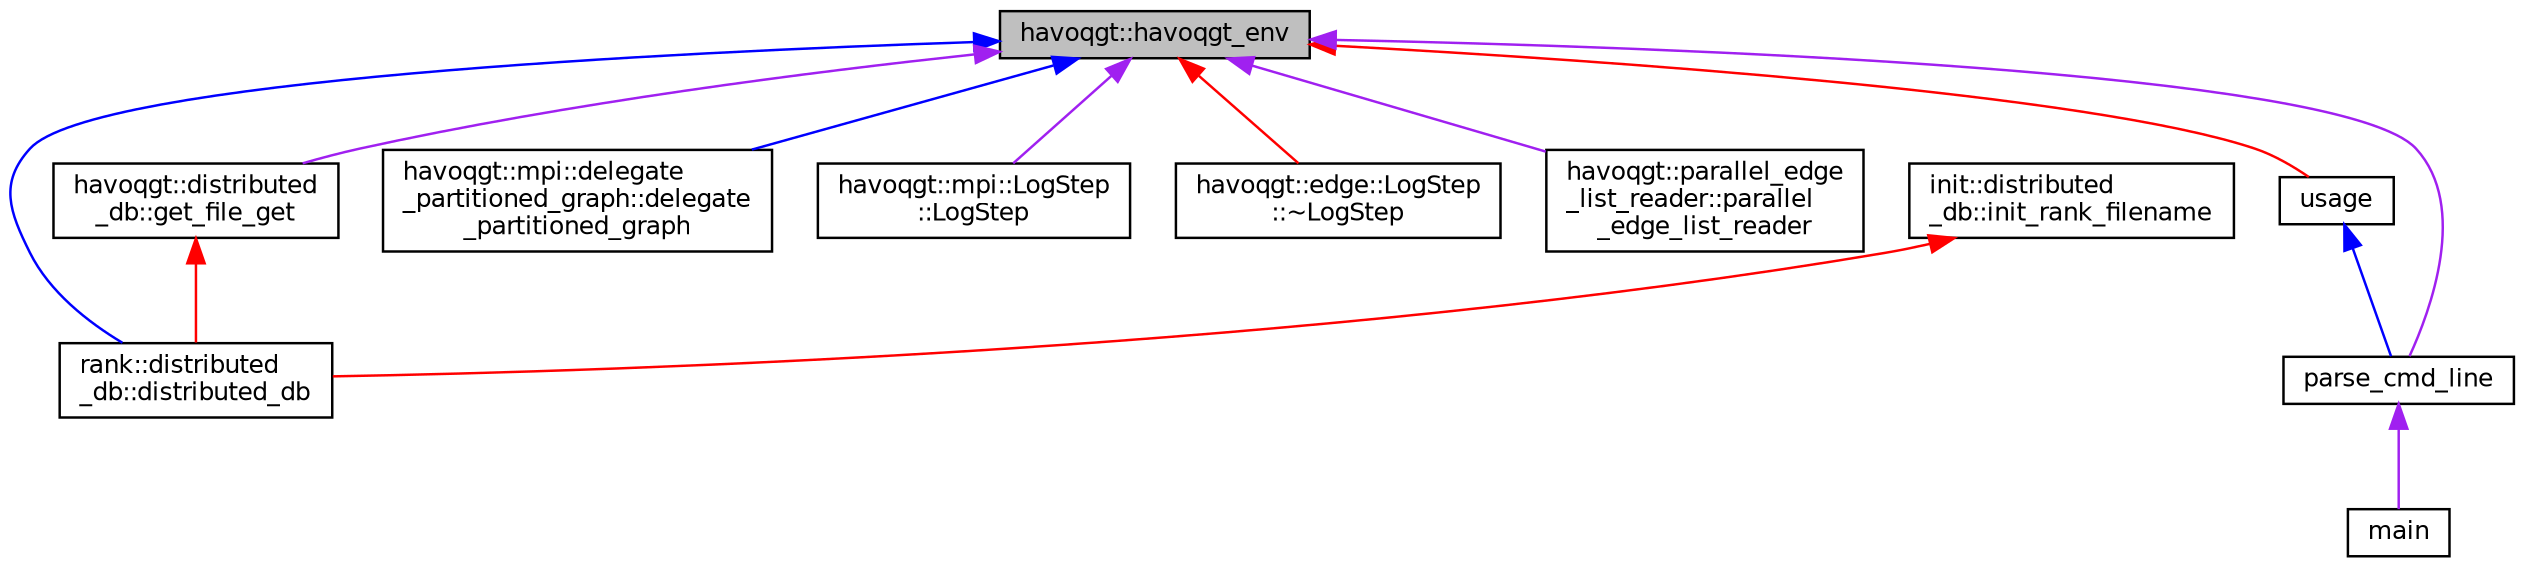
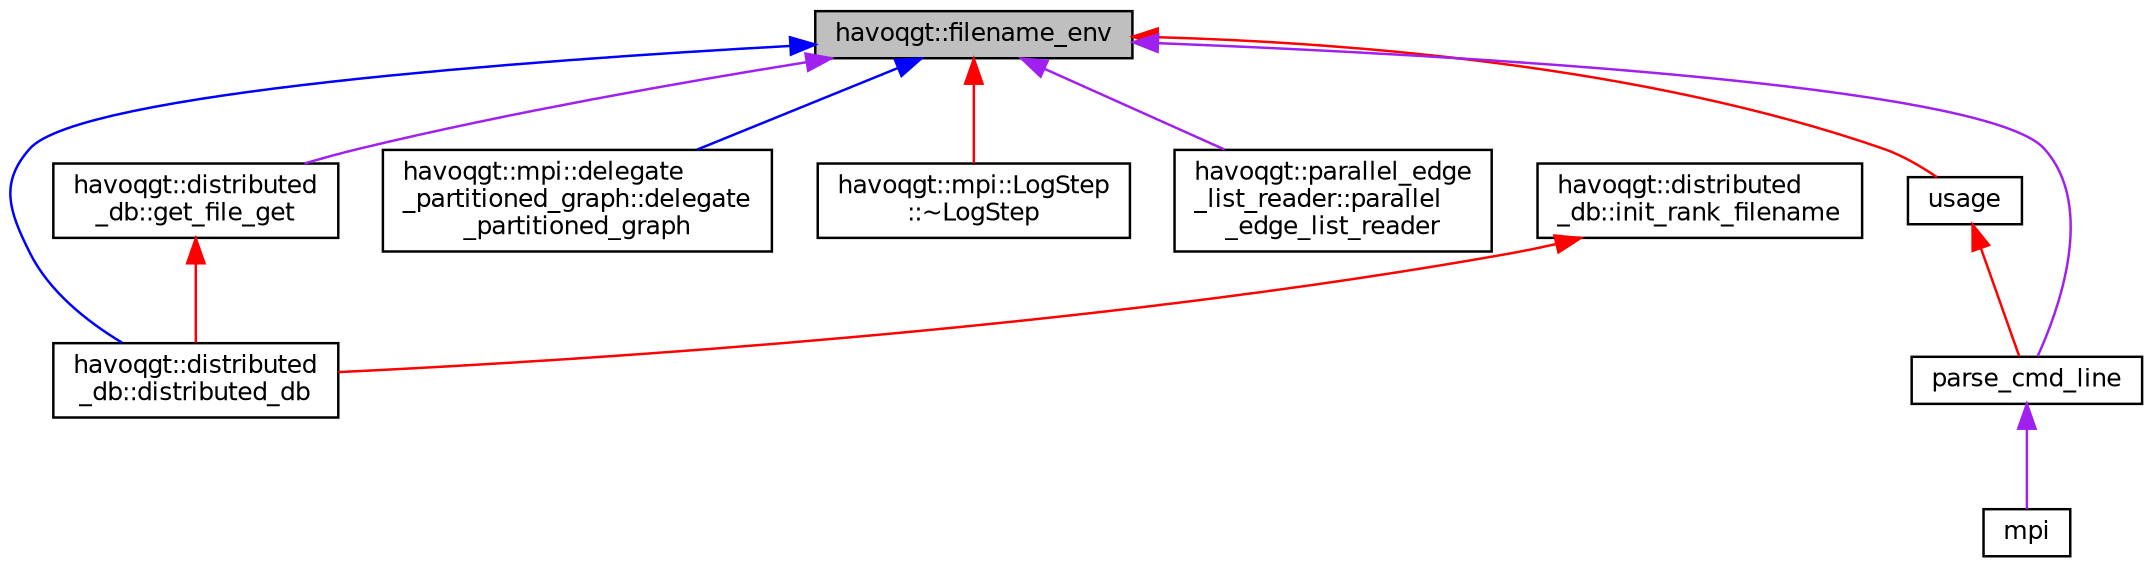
(1155, 35) -> (974, 35)
(974, 201) -> none
(1338, 201) -> (974, 201)
(2072, 201) -> (1700, 201)
(2372, 302) -> (2000, 302)
(196, 380) -> (196, 380)
(2399, 533) -> (2027, 533)
